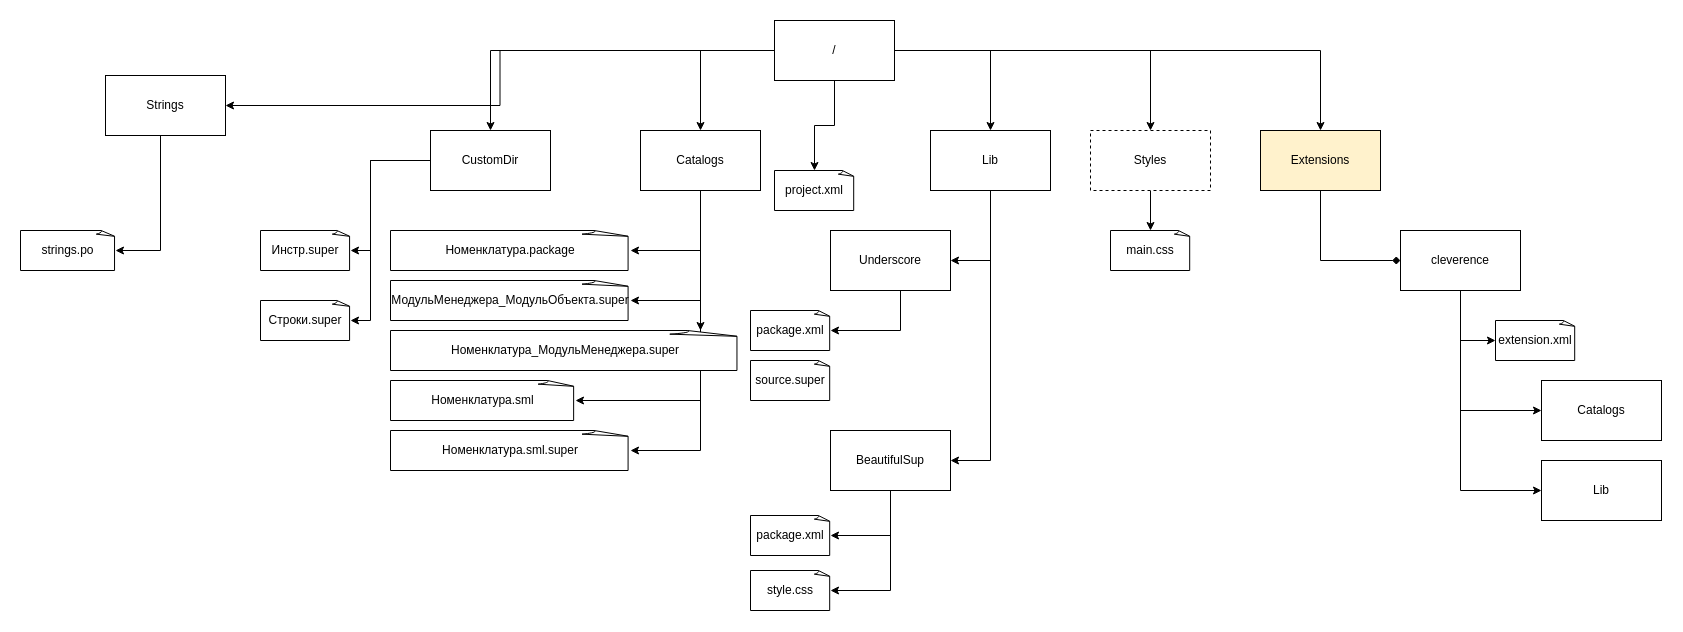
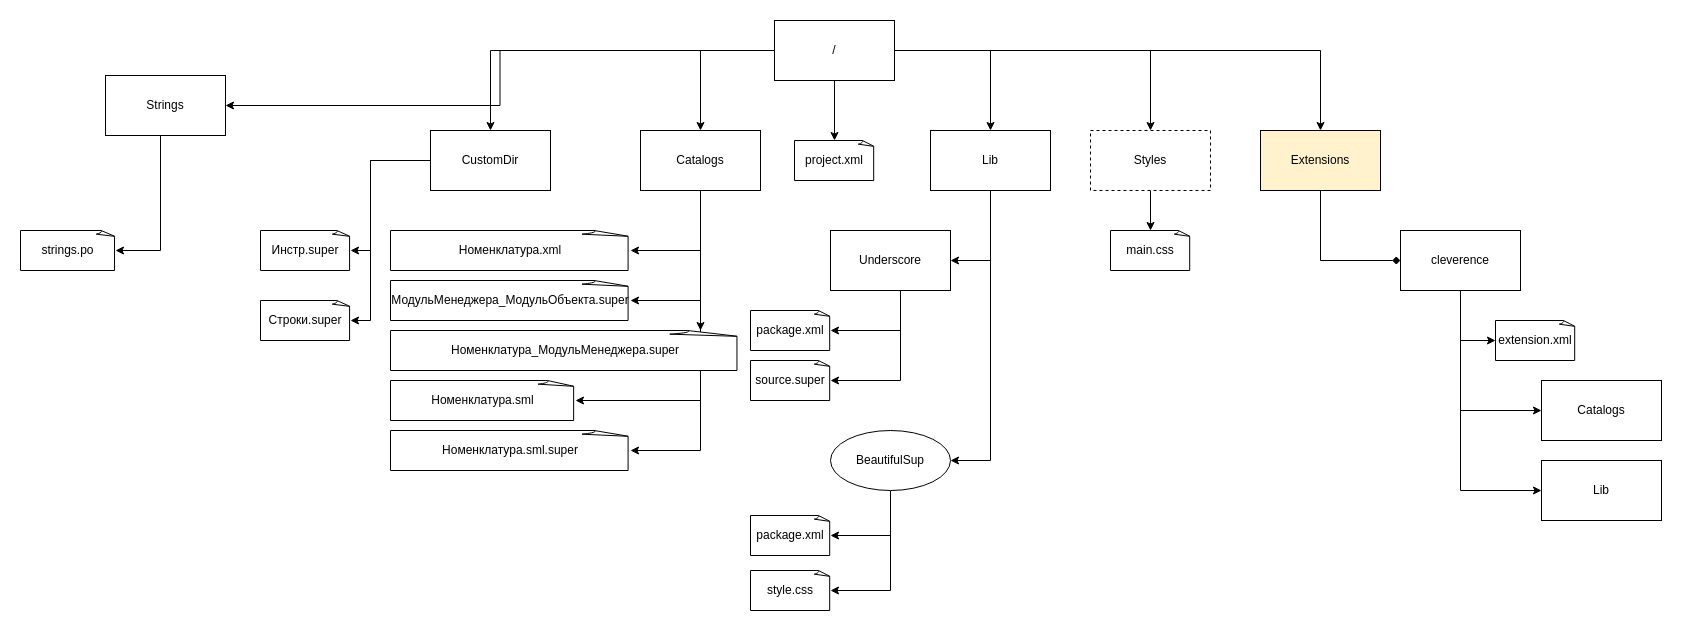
(815, 191) -> (835, 161)
(511, 251) -> (511, 251)
none -> (893, 381)
(891, 461) -> (891, 461)
